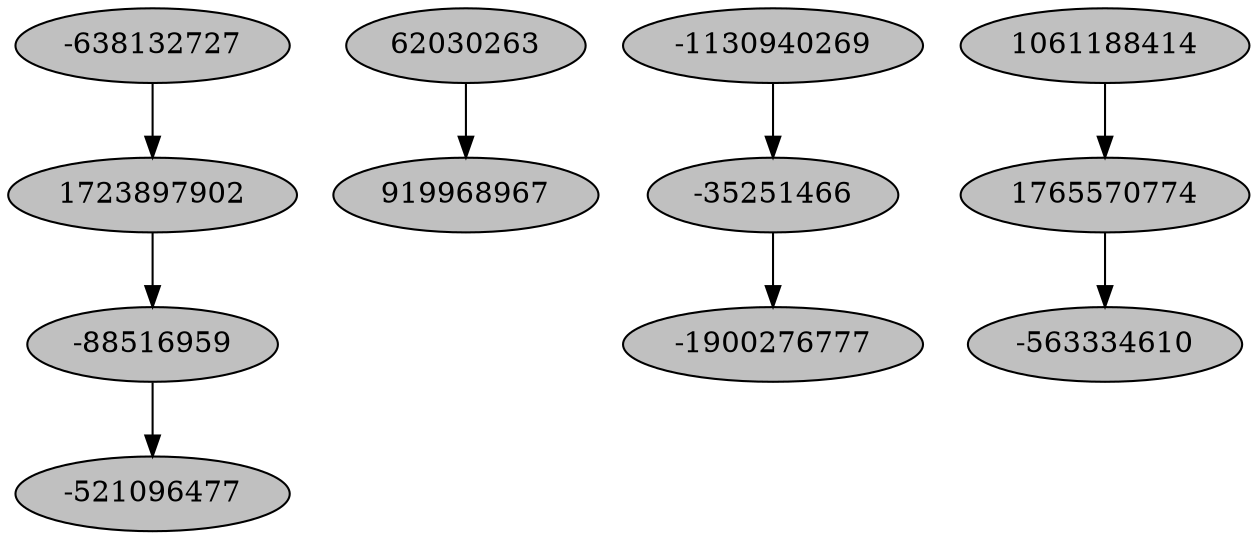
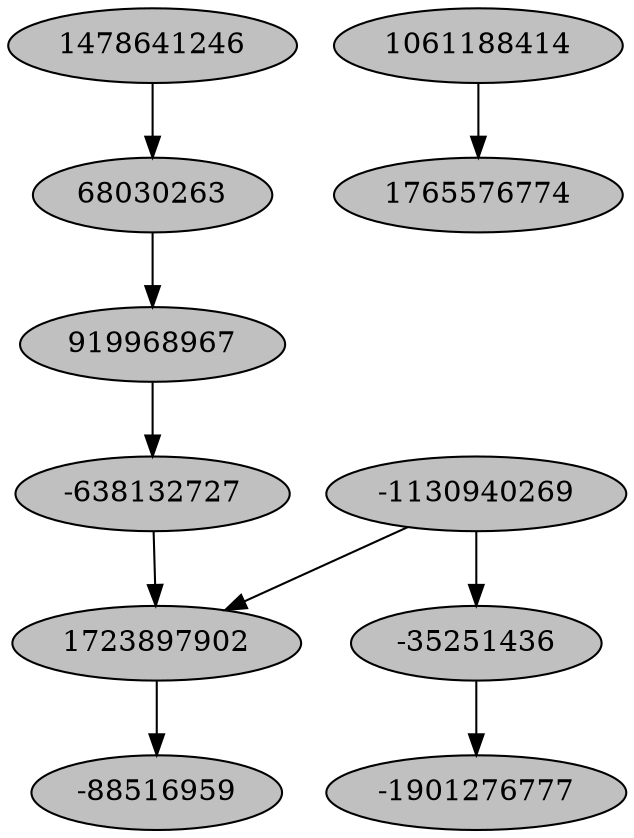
none -> (153, 46)
(466, 46) -> (153, 195)
(773, 195) -> (476, 643)
(1105, 195) -> (478, 195)
(773, 344) -> (476, 793)
(1105, 344) -> none
none -> (153, 409)
(153, 494) -> none
none -> (326, 564)
